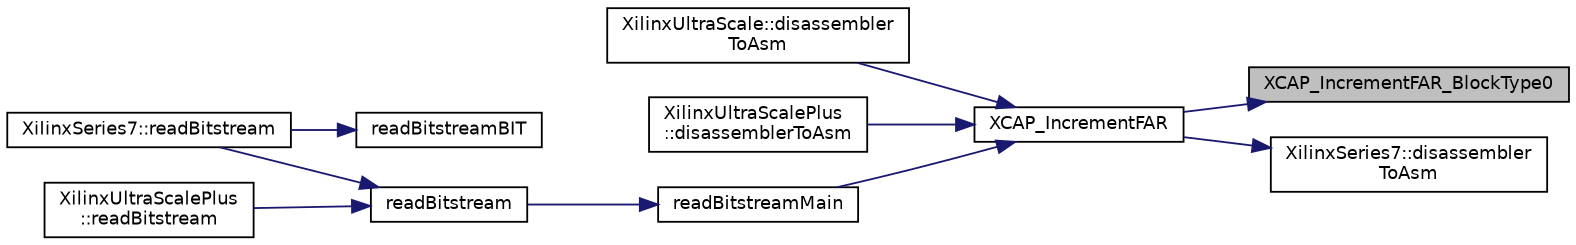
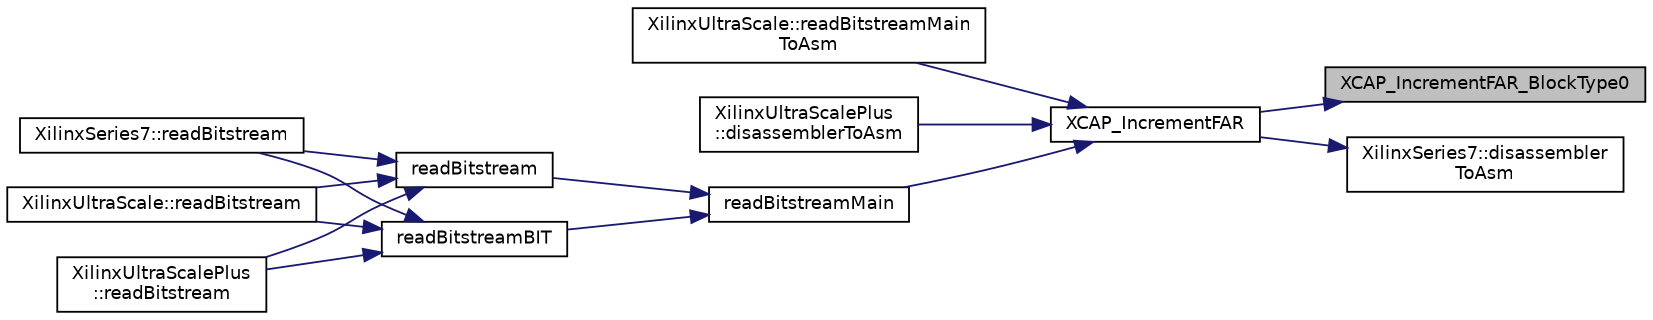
(758, 35) -> (809, 35)
none -> (162, 205)
none -> (629, 223)
none -> (315, 262)
